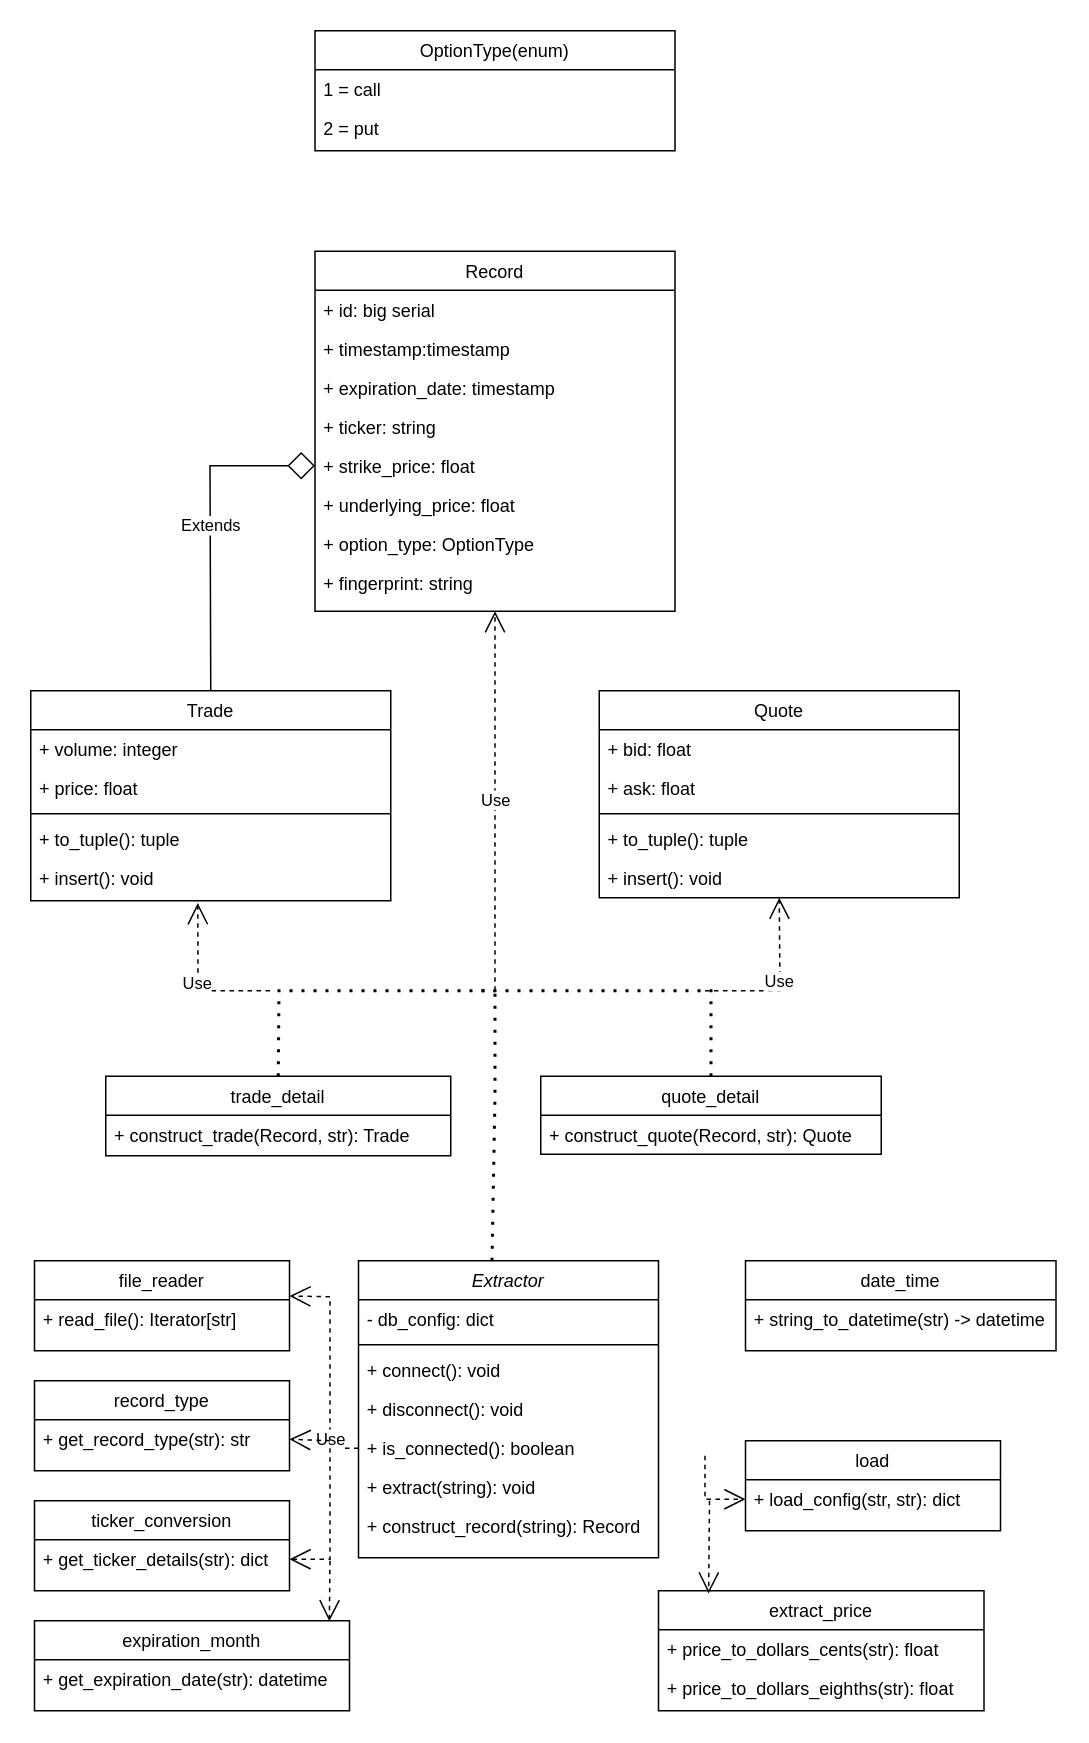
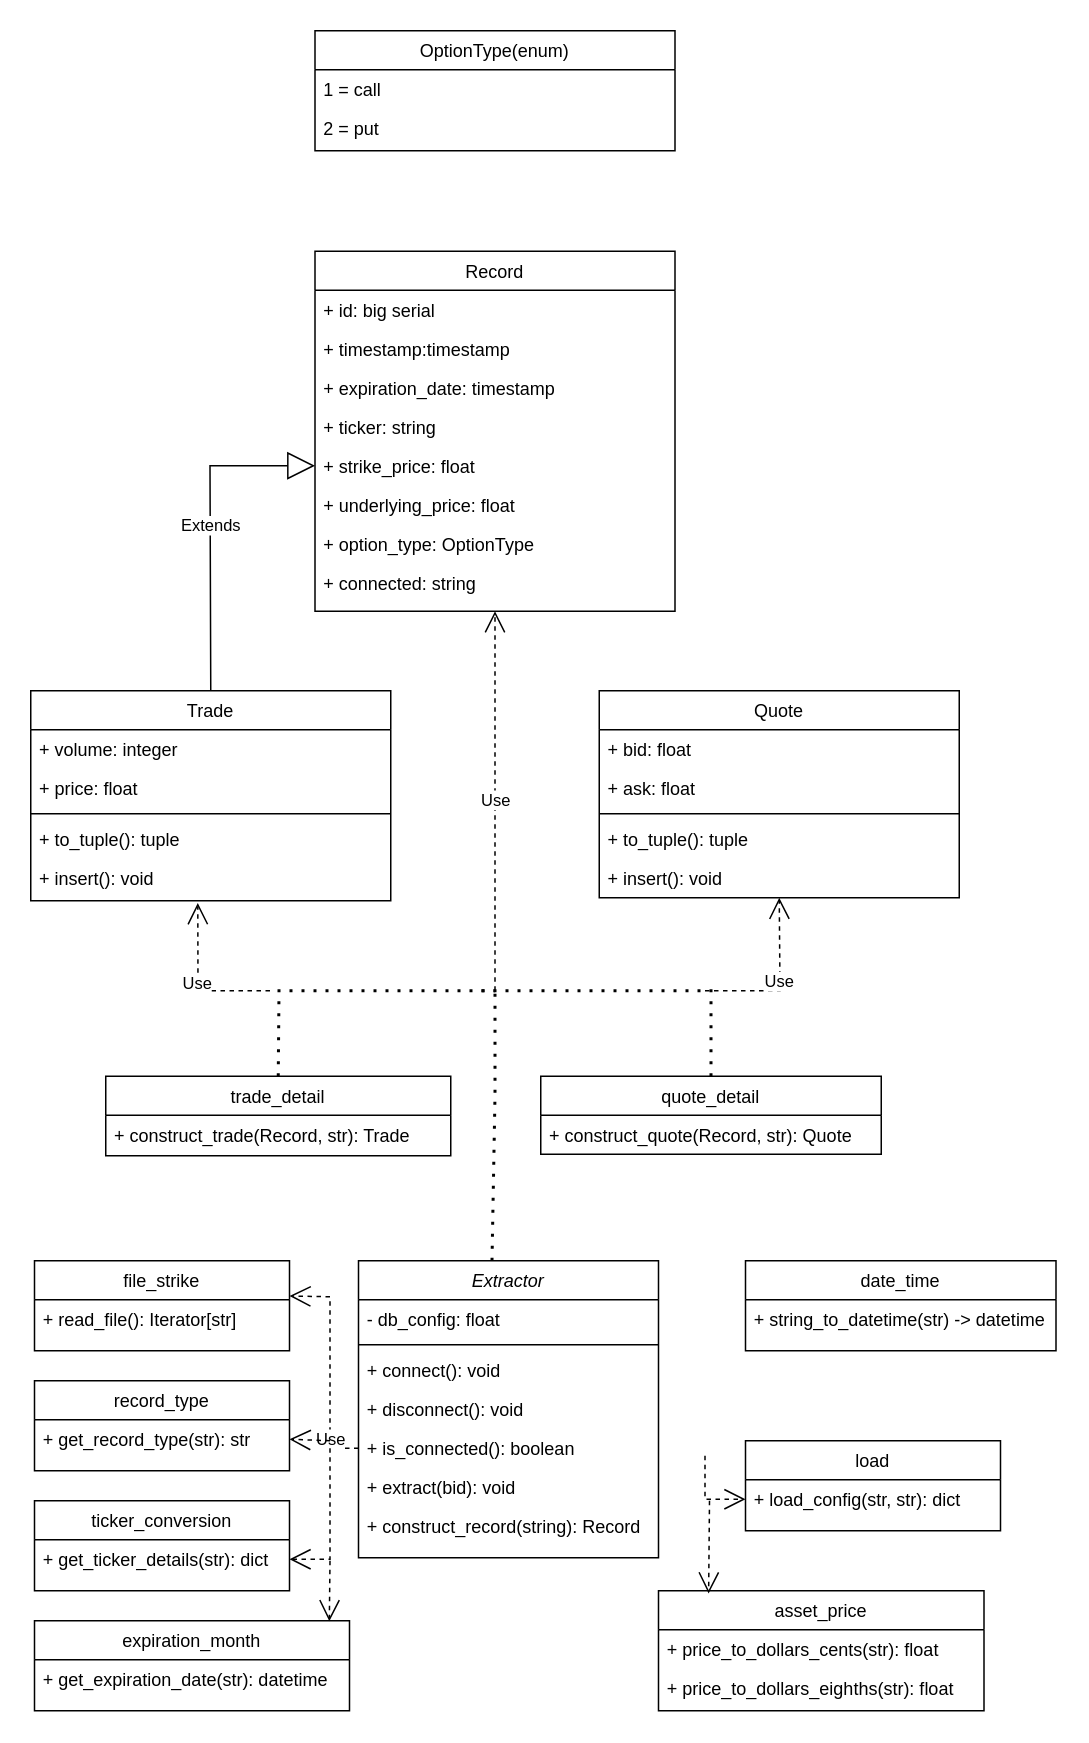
(286, 466) -> (286, 466)
(415, 584) -> (410, 584)
(161, 1281) -> (161, 1281)
(441, 1320) -> (446, 1320)
(471, 1488) -> (456, 1488)
(821, 1611) -> (821, 1611)
